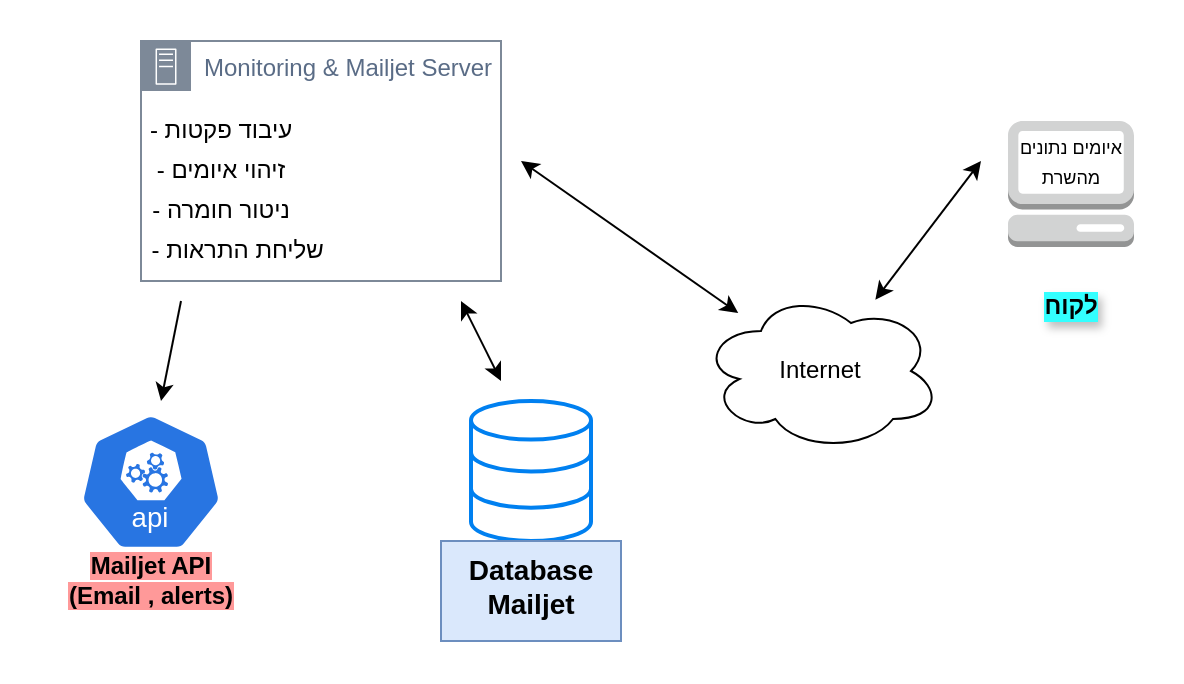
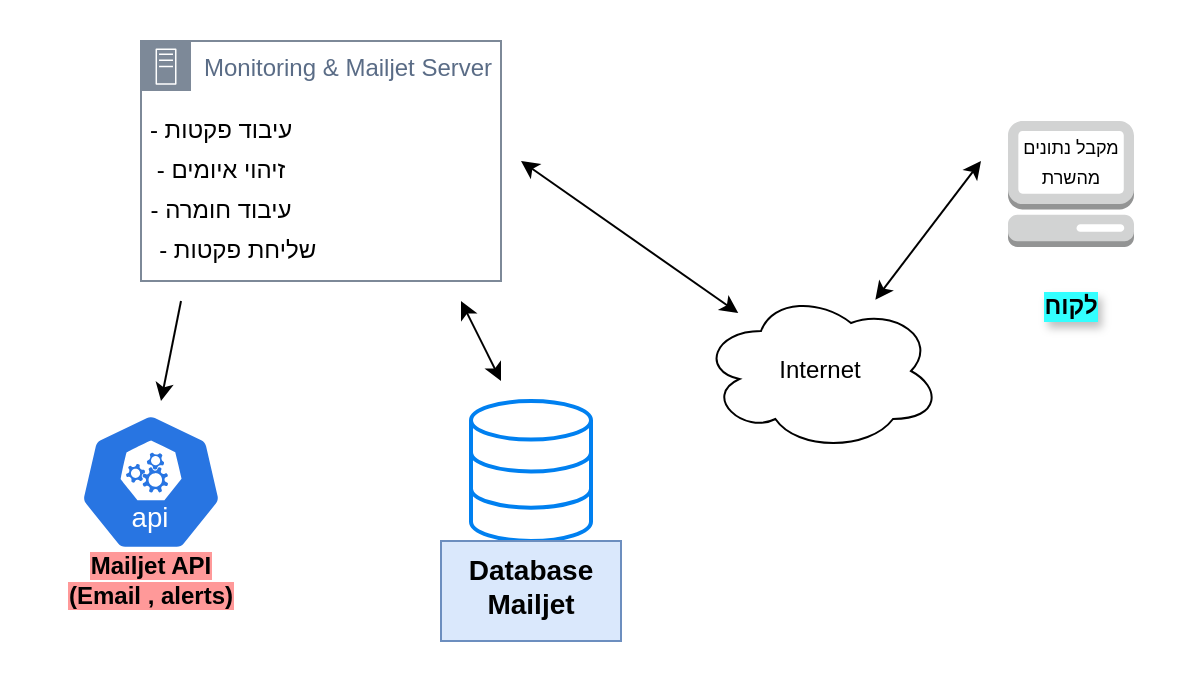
(1072, 161) -> (1072, 161)
(222, 211) -> (222, 211)
(242, 251) -> (242, 251)
